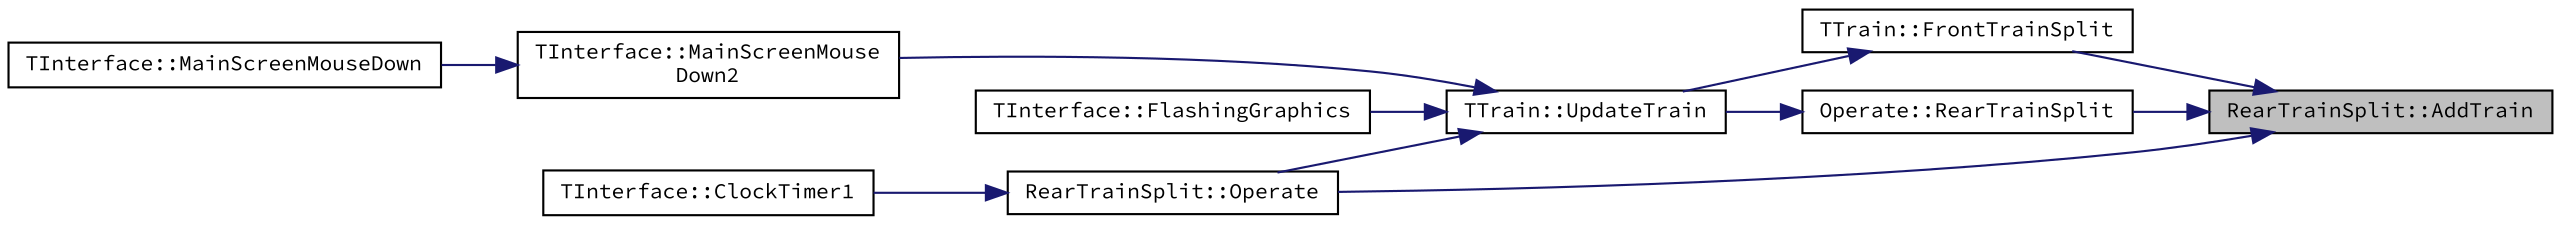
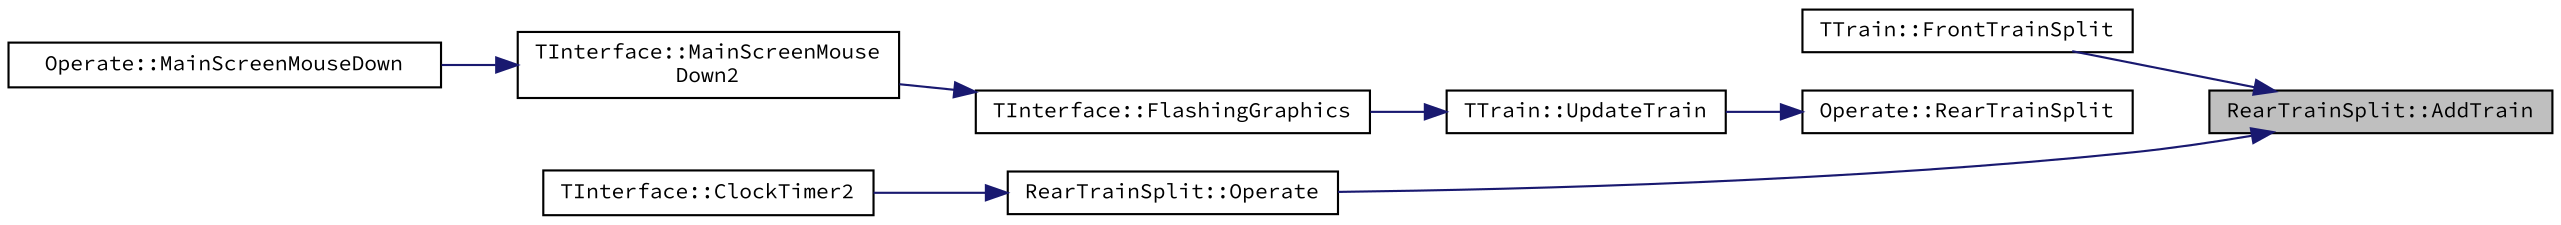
(1188, 60) -> (927, 87)
(225, 65) -> (225, 65)
(1766, 74) -> none
(2160, 112) -> none
(1369, 154) -> none
(708, 193) -> (708, 193)
